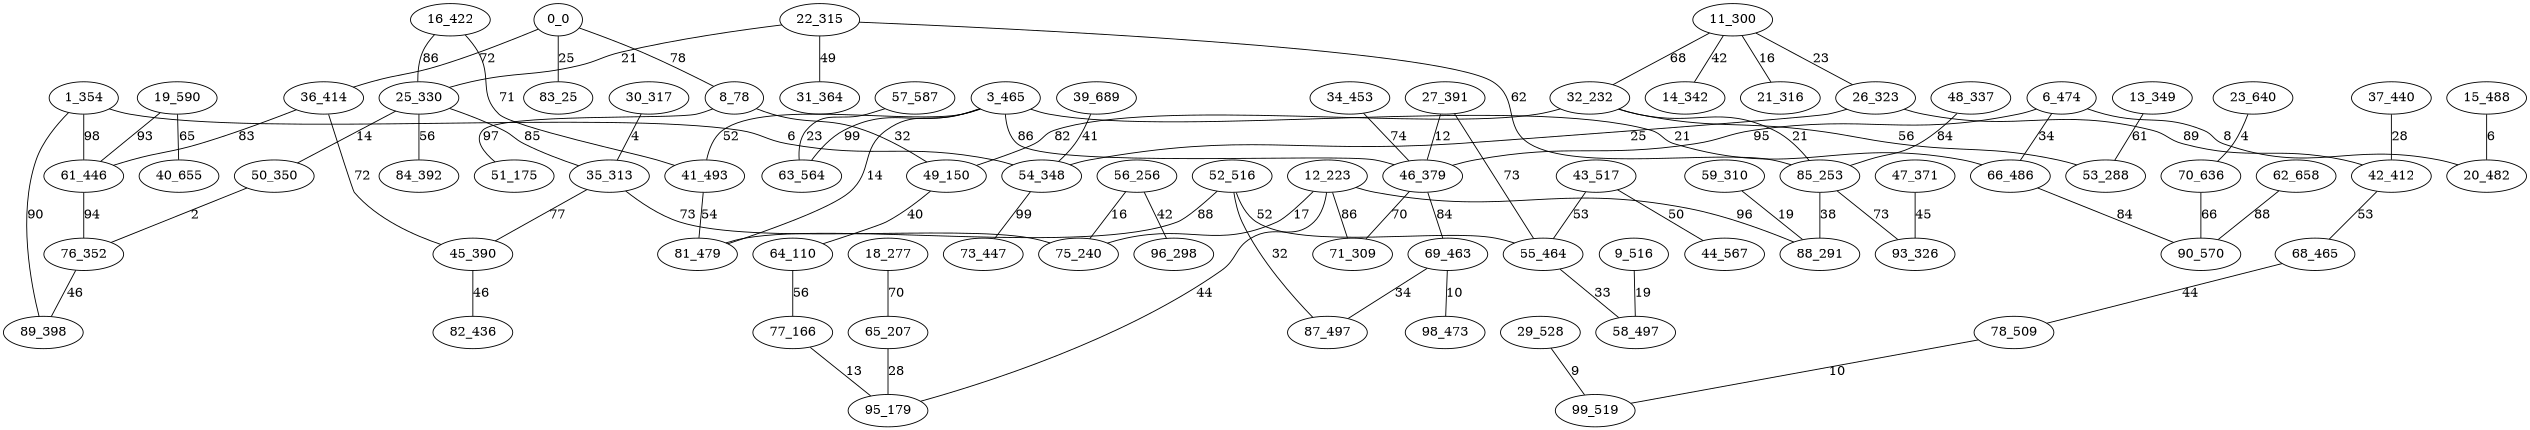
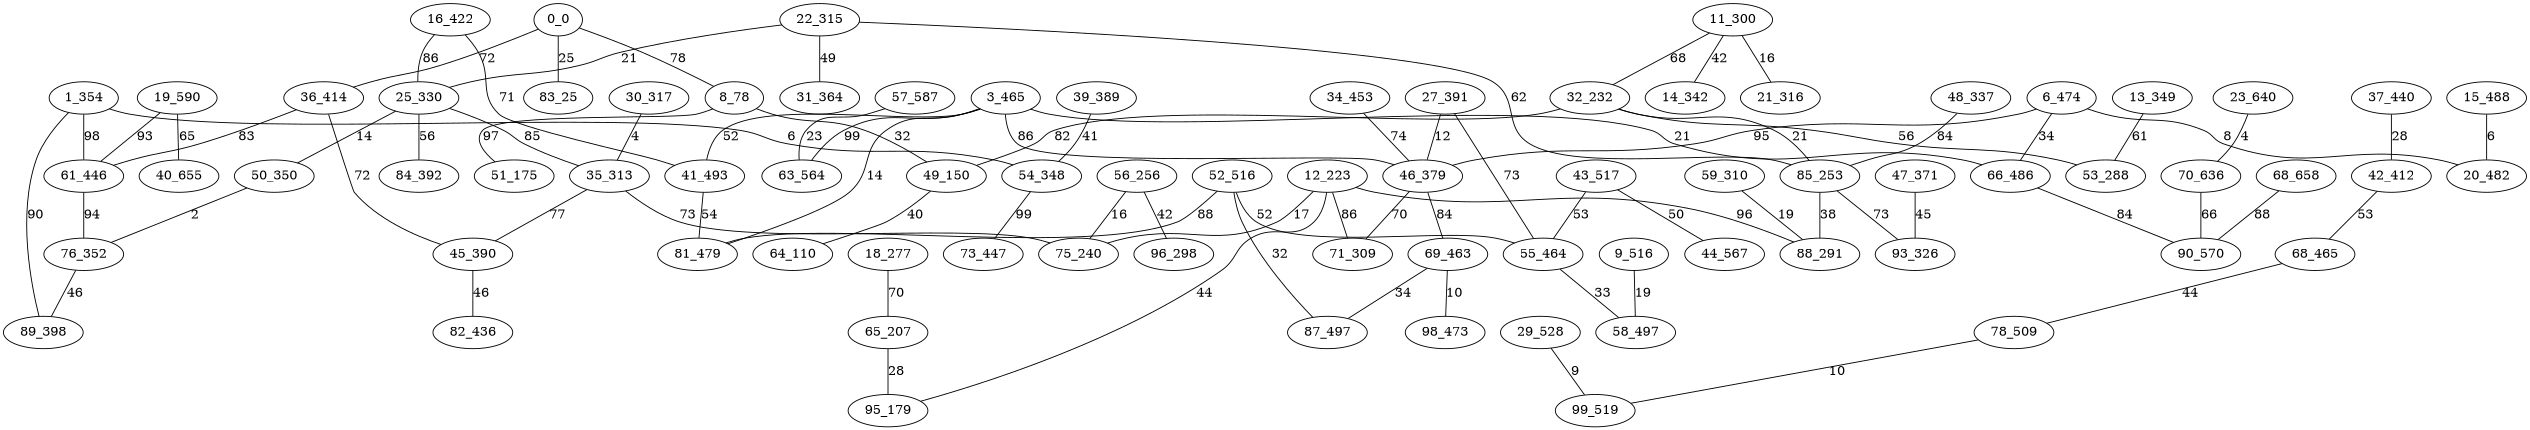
(1096, 98) -> (1096, 98)
(1876, 98) -> none
(2296, 176) -> (2296, 176)
(793, 332) -> none
